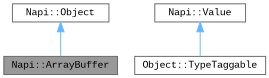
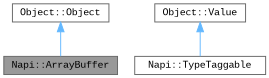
(61, 13) -> (61, 13)
(200, 13) -> (200, 13)
(200, 65) -> (200, 65)
